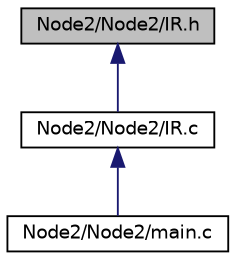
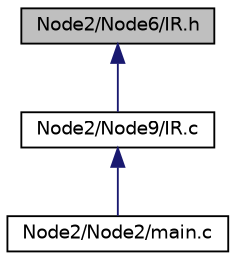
(118, 26) -> (118, 26)
(118, 130) -> (118, 130)
